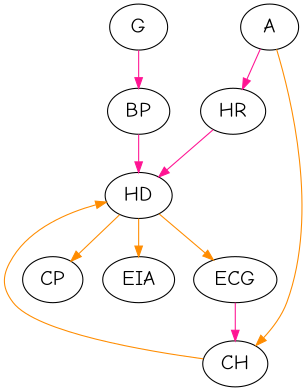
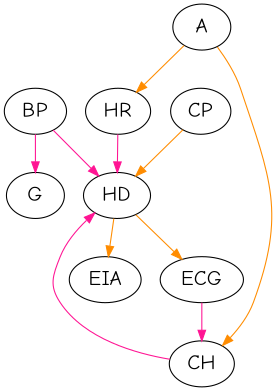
(139, 64) -> (35, 148)
(254, 64) -> (164, 65)
(99, 234) -> (163, 149)
(34, 317) -> (71, 315)
